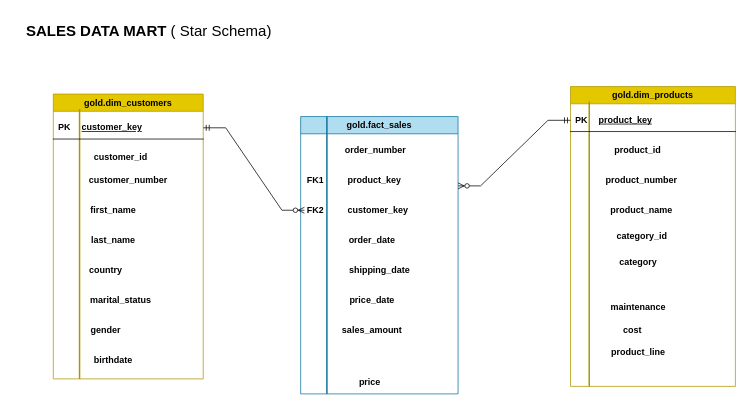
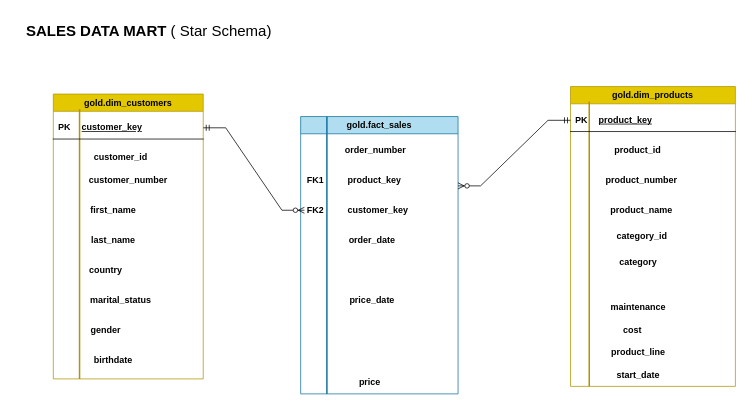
(379, 270) -> none
(372, 330) -> none
none -> (638, 375)
